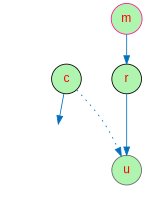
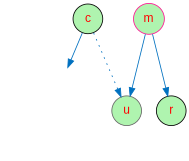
(127, 121) -> (139, 61)
